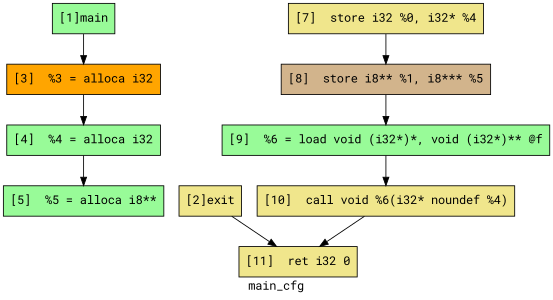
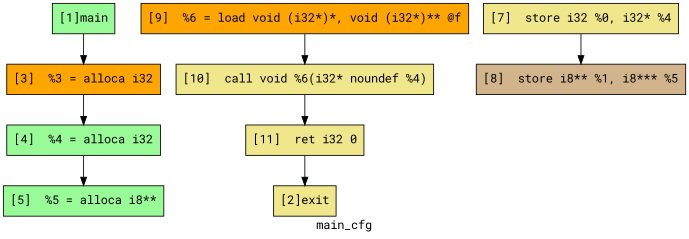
(386, 106) -> none
(386, 140) -> (305, 19)
(250, 229) -> (305, 166)
